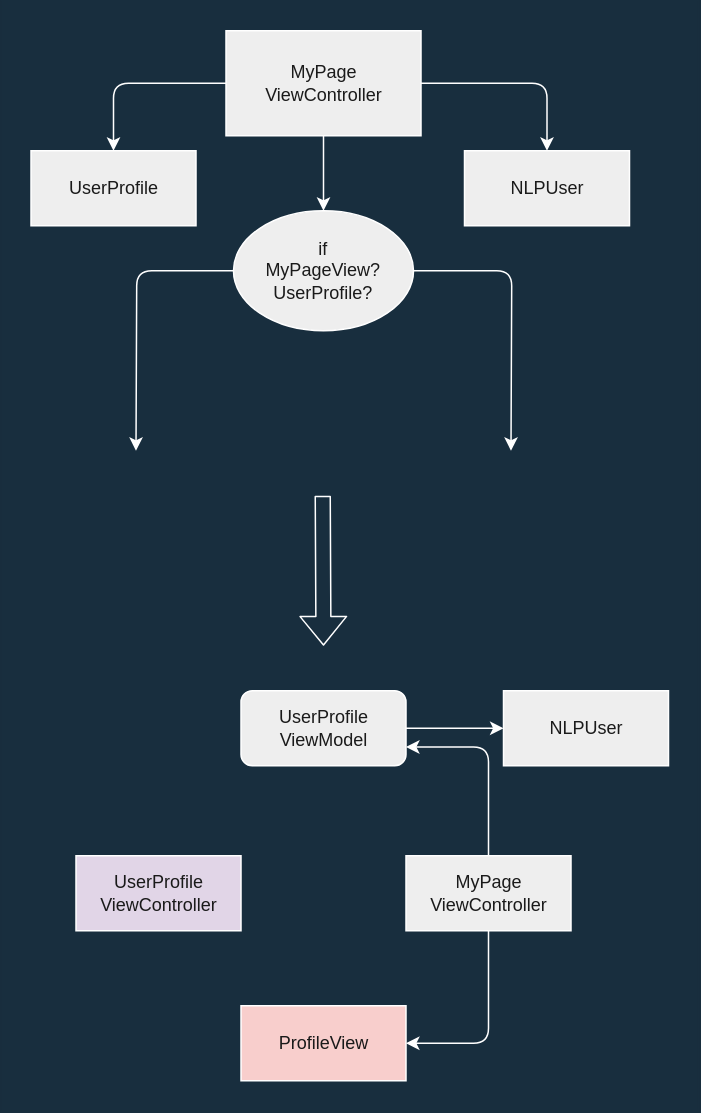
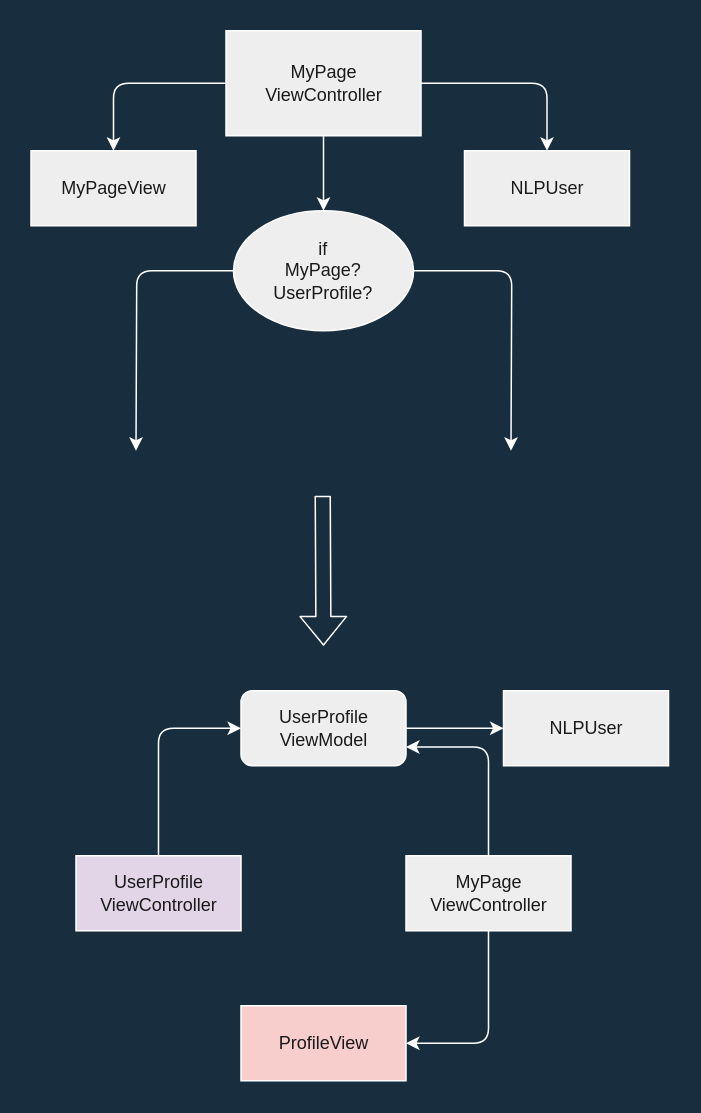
(114, 188) -> (114, 188)
(323, 271) -> (323, 271)
none -> (158, 761)
